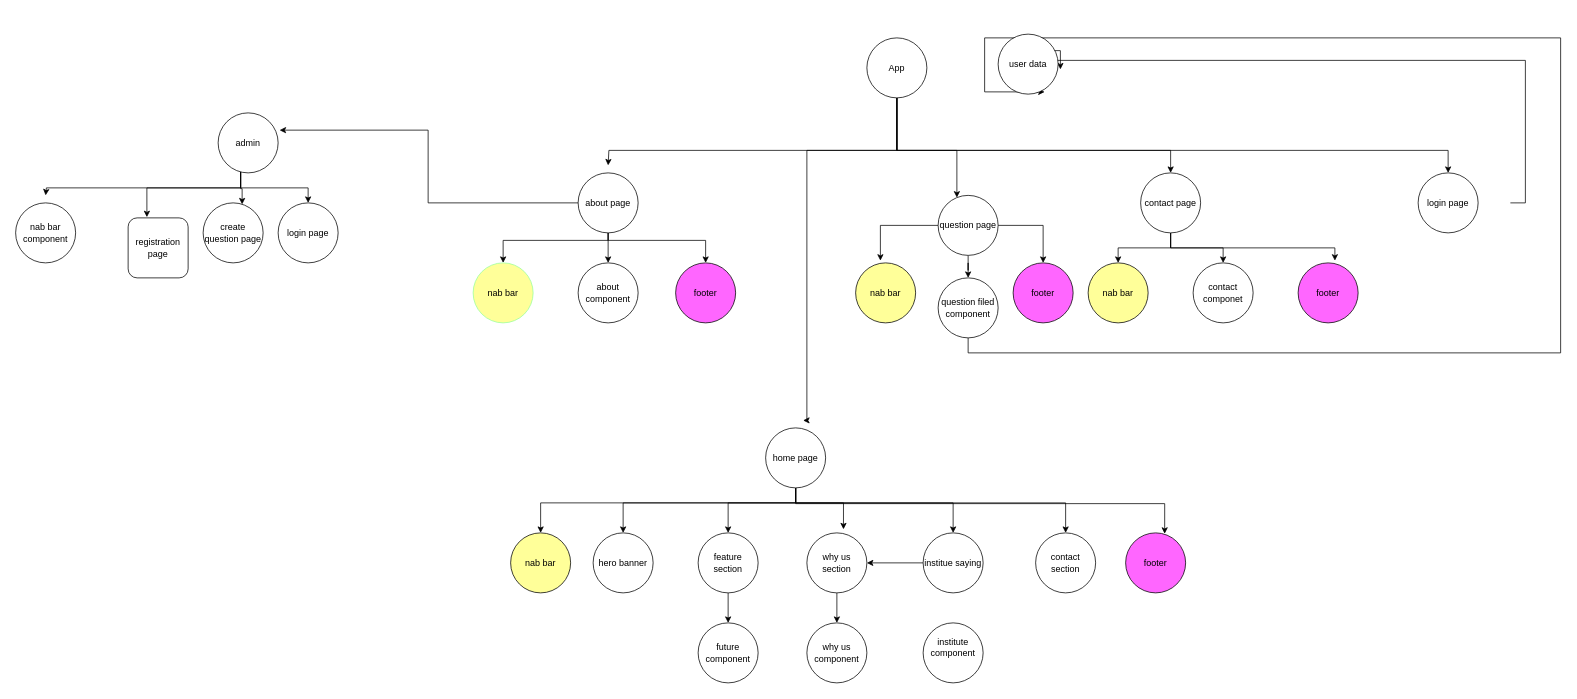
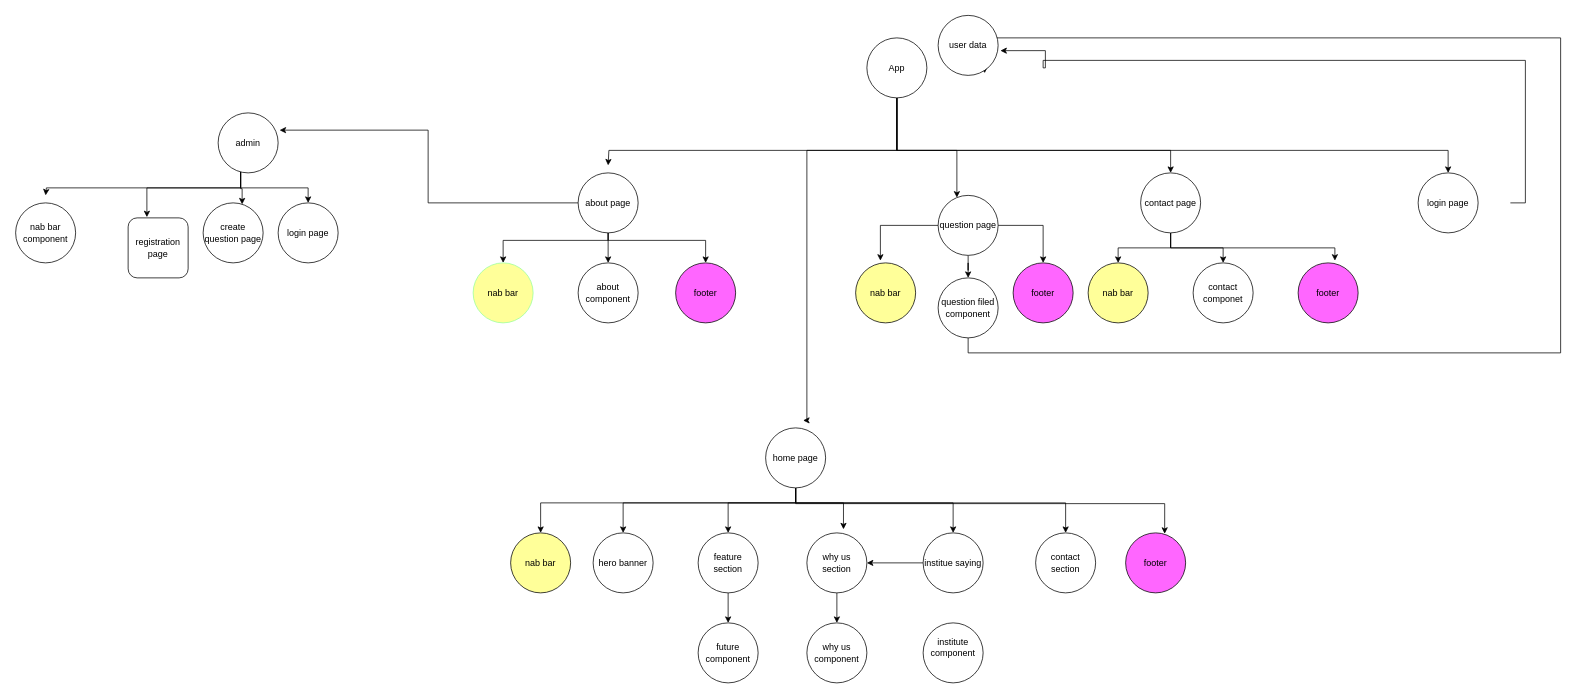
(1028, 64) -> (968, 45)
